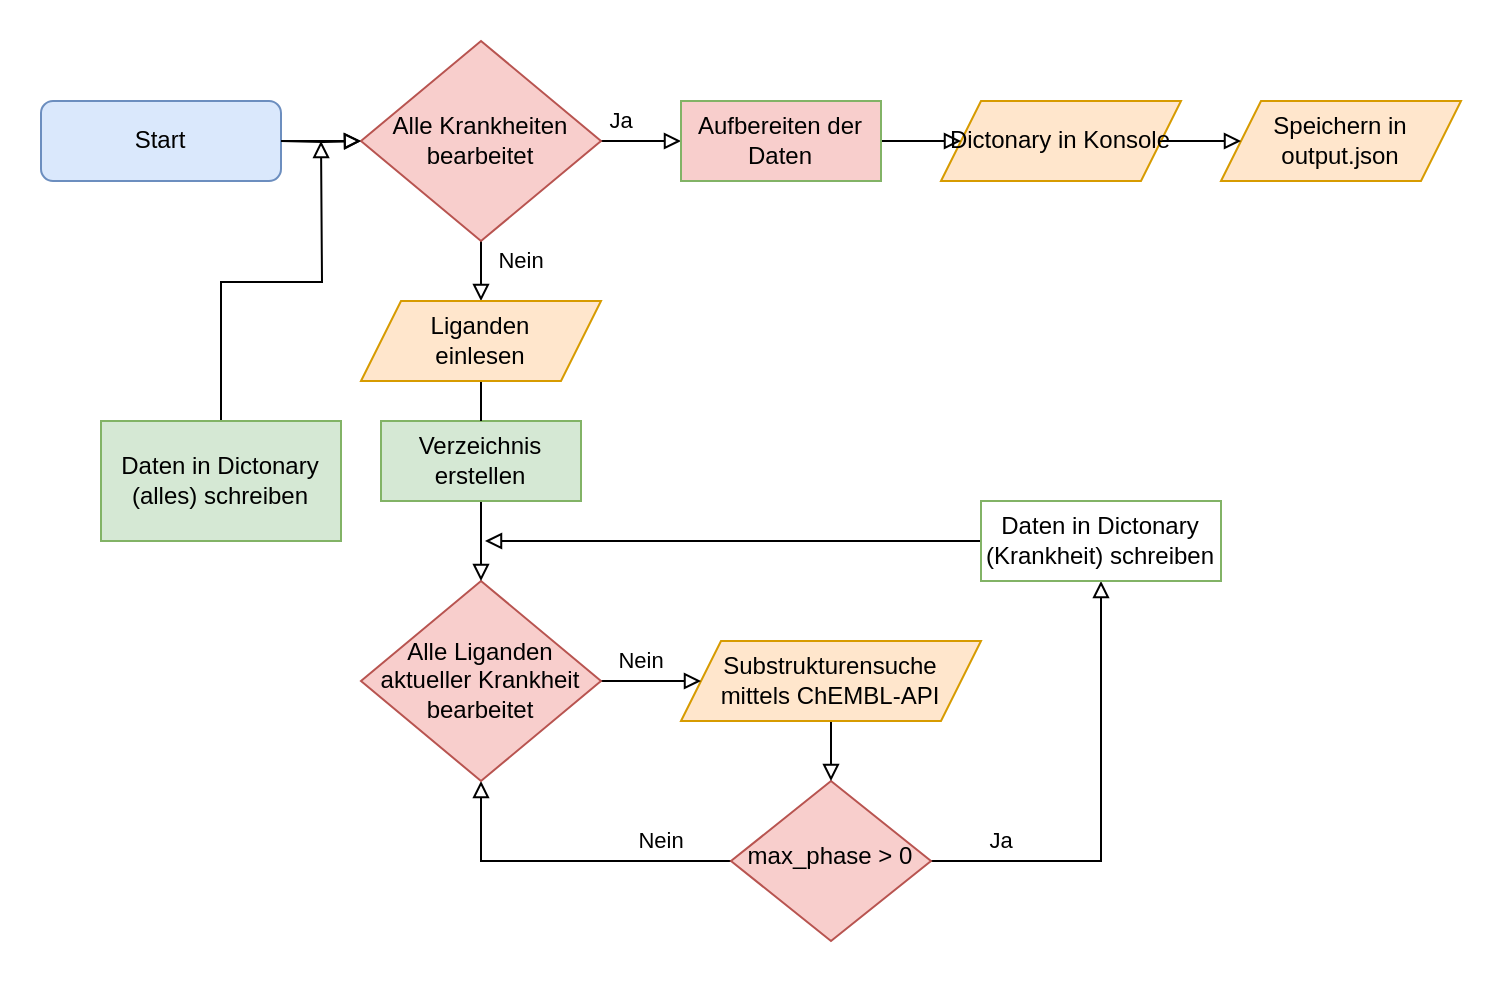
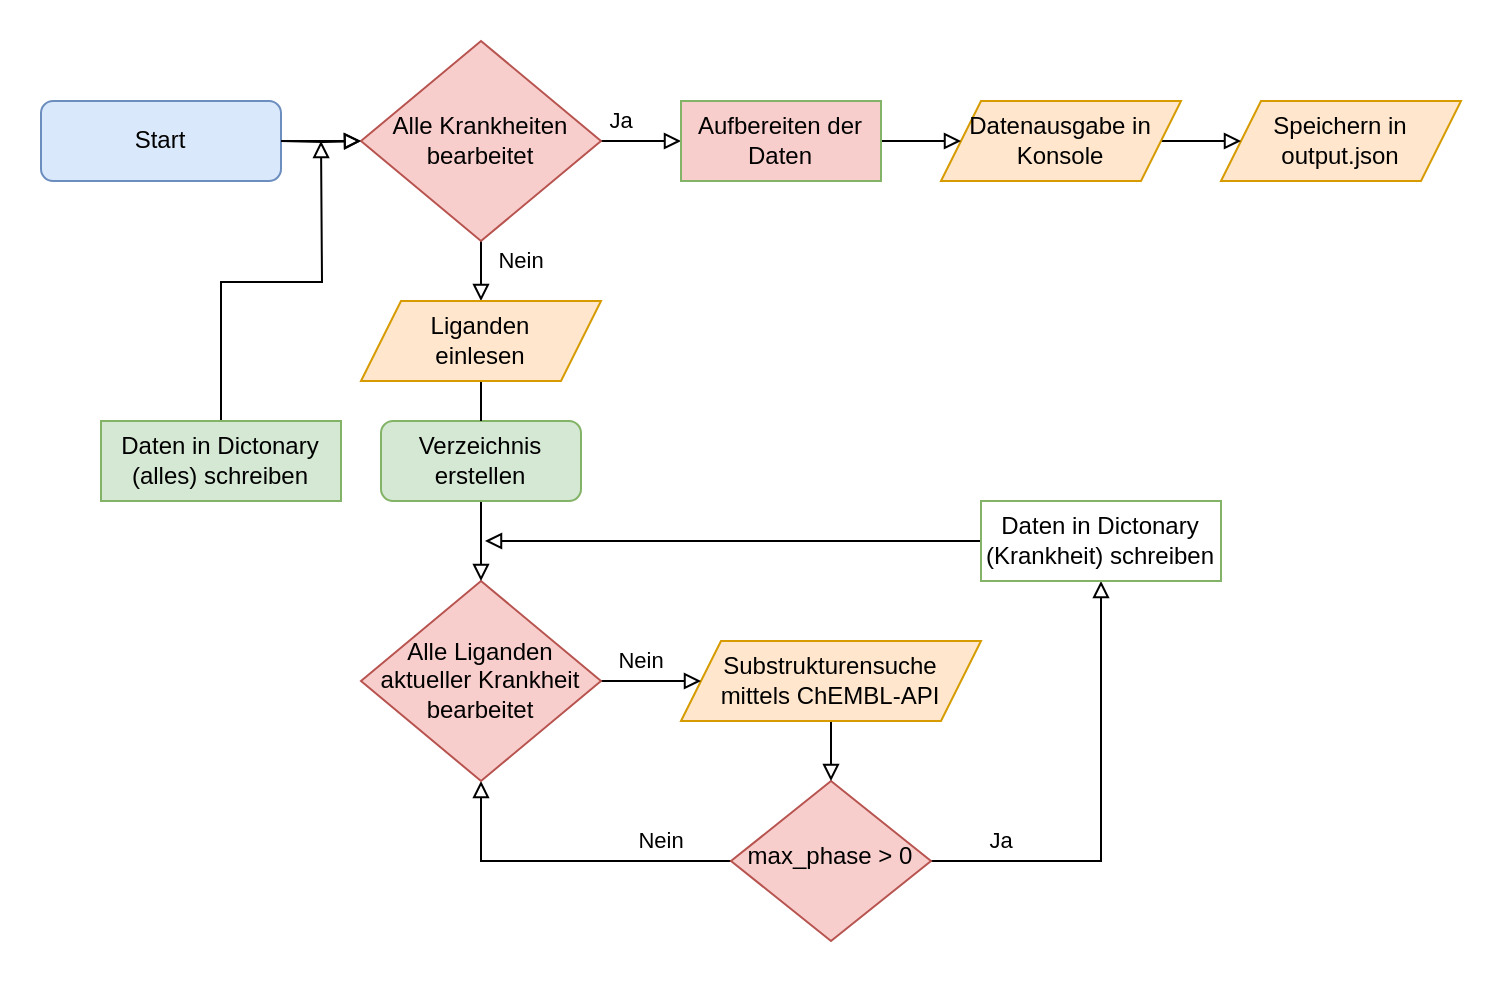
(1061, 141) -> (1061, 141)
(481, 461) -> (481, 461)
(221, 481) -> (221, 461)
